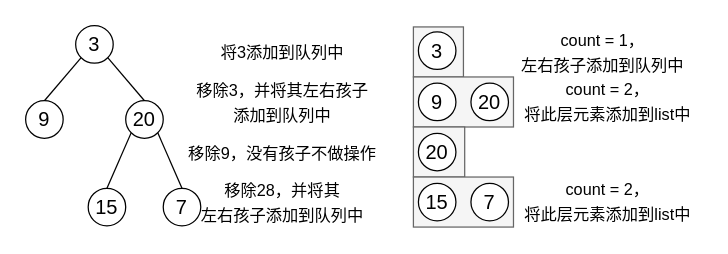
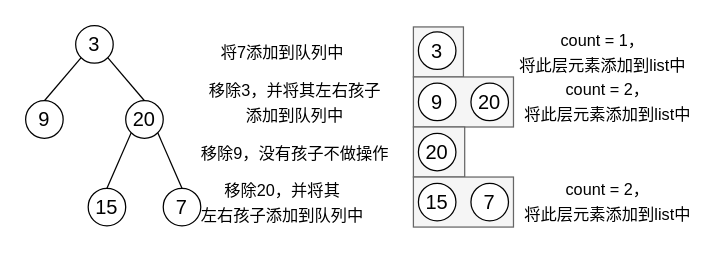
(283, 51) -> (283, 51)
(603, 52) -> (603, 52)
(282, 102) -> (294, 102)
(282, 152) -> (294, 152)
(283, 202) -> (283, 202)
